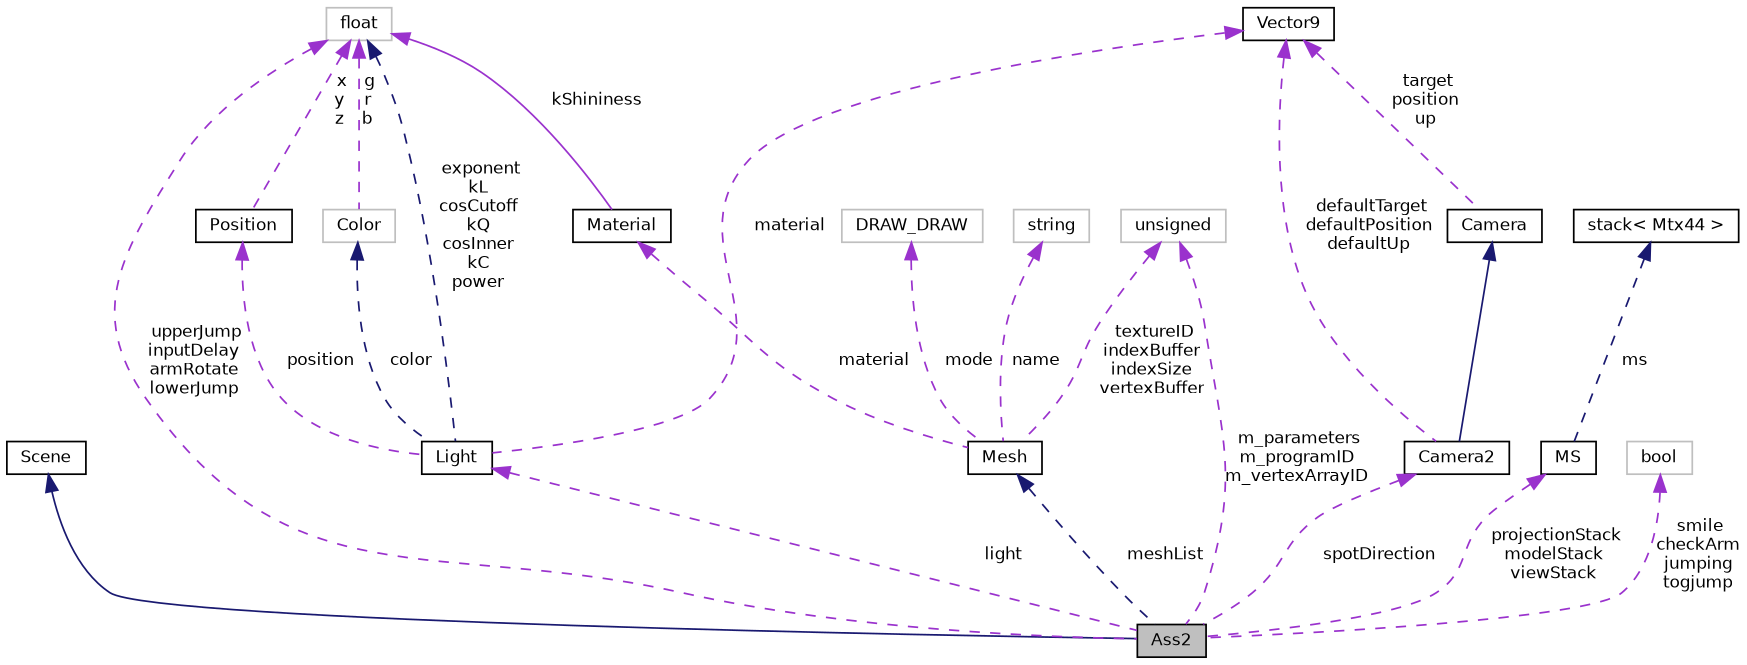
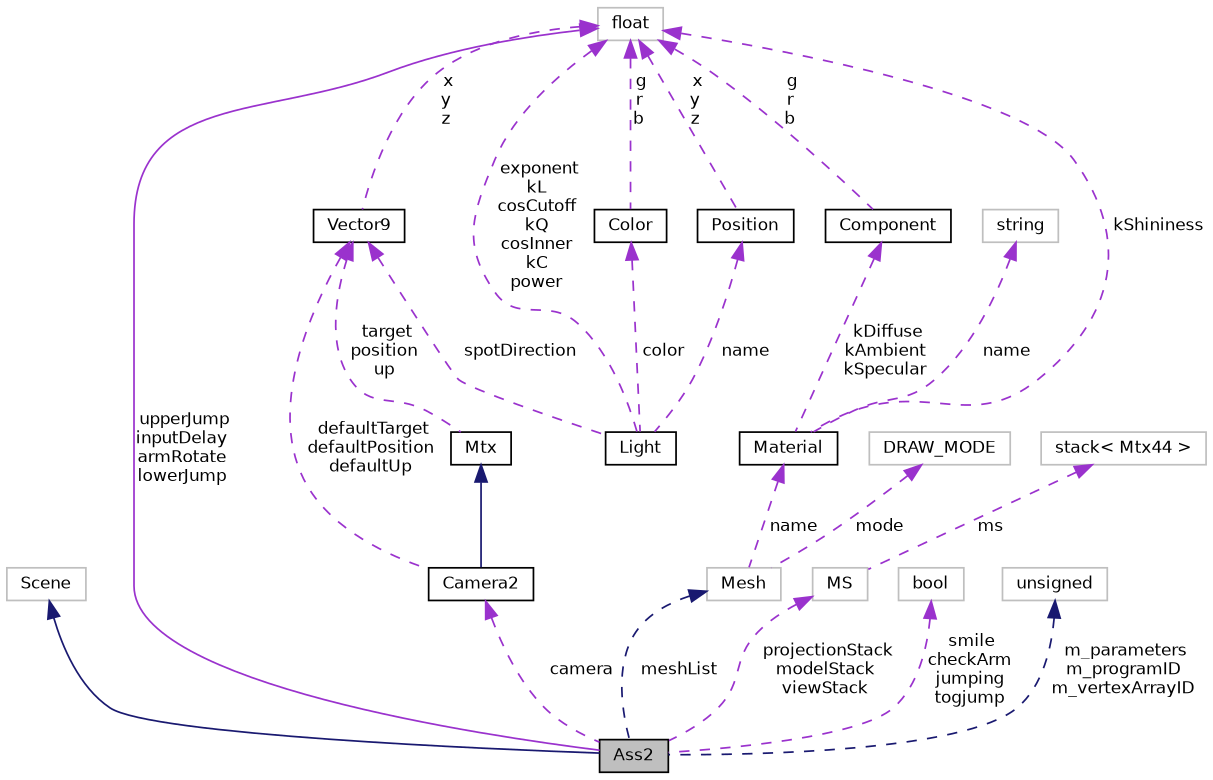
none -> (435, 75)
(524, 107) -> (1093, 191)
(359, 226) -> (631, 226)
(788, 226) -> (518, 351)
none -> (888, 226)
(912, 226) -> (940, 448)
(1495, 226) -> (481, 448)
(1656, 226) -> (1124, 448)
(428, 246) -> (478, 261)
(1003, 347) -> (938, 376)
(1086, 349) -> none
(1609, 350) -> (972, 521)
(319, 361) -> (743, 351)
(369, 361) -> (636, 346)
(872, 361) -> (791, 527)
(1223, 443) -> (895, 743)
(46, 458) -> (46, 584)
(1005, 458) -> (744, 584)
(1569, 458) -> (840, 584)
(823, 552) -> none
(1377, 555) -> (579, 670)
(399, 556) -> (134, 400)
